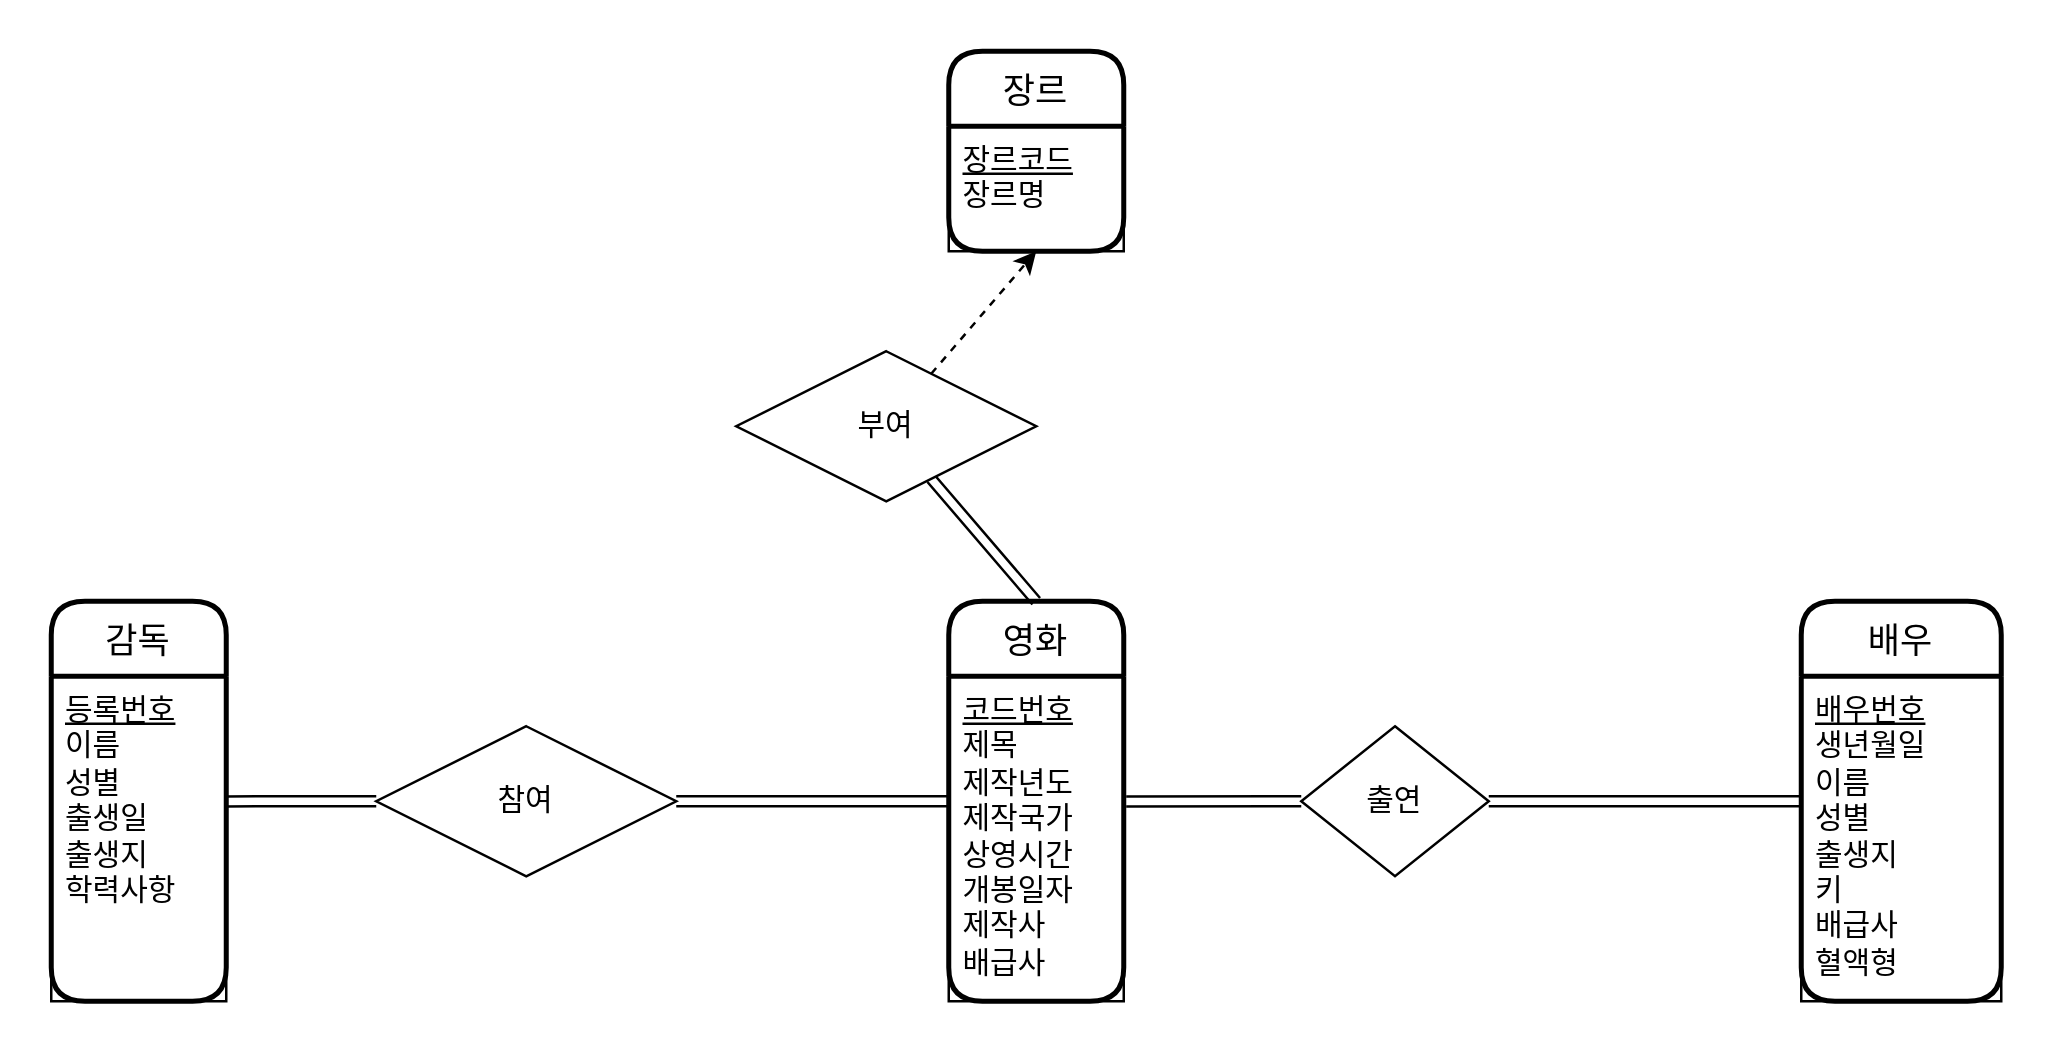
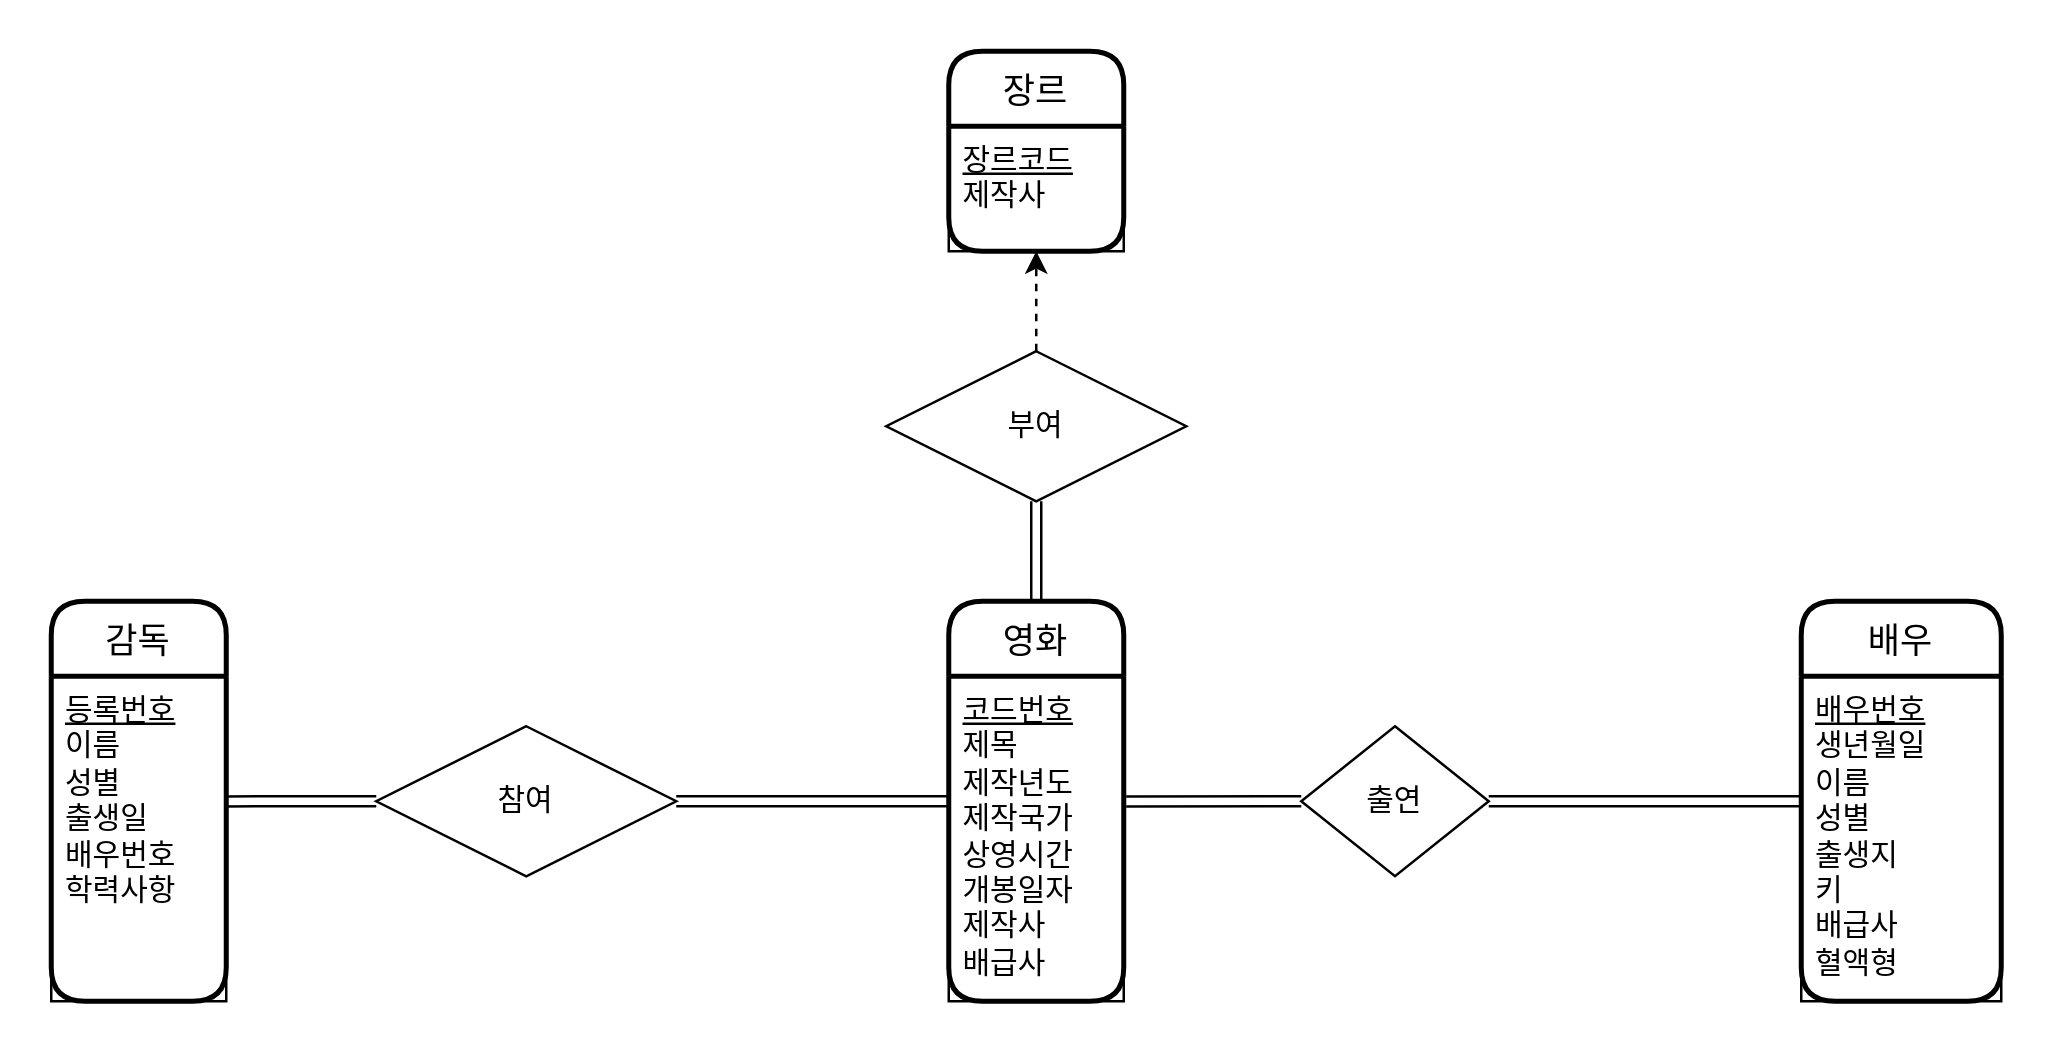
(1024, 180) -> (1024, 180)
(886, 426) -> (1036, 426)
(126, 802) -> (126, 802)
